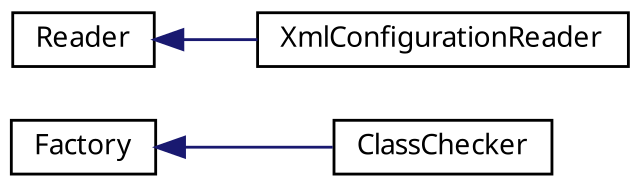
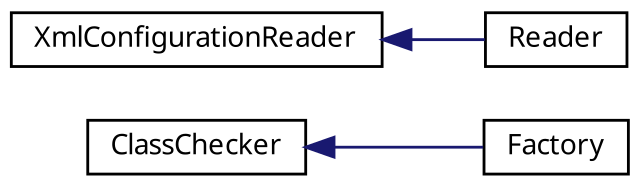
(220, 40) -> (448, 40)
(259, 147) -> (409, 147)
